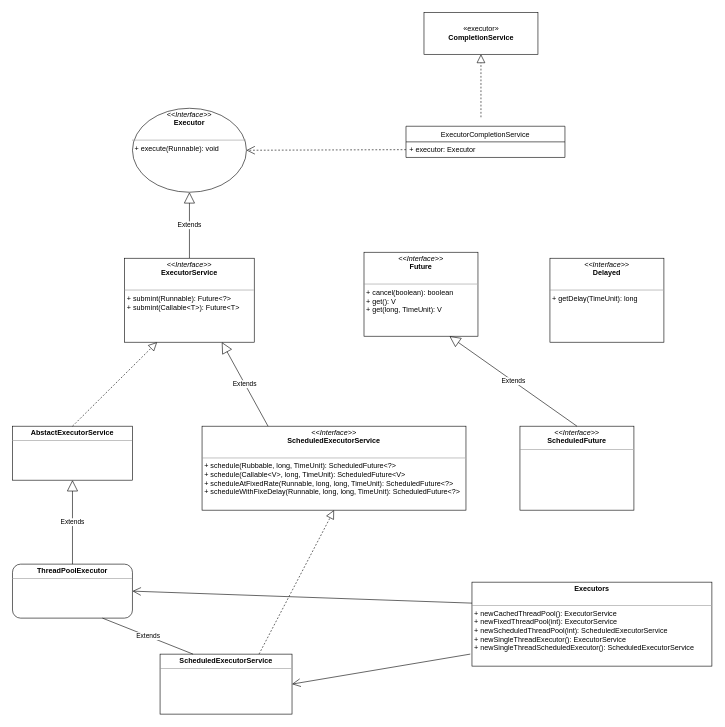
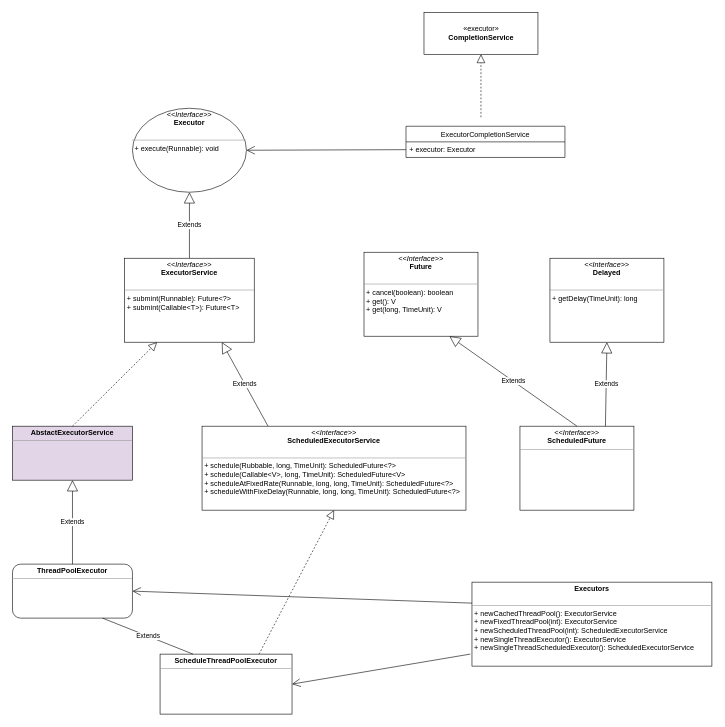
(327, 150) -> (327, 150)
none -> (606, 370)
(72, 453) -> (72, 453)
(206, 659) -> (210, 659)
